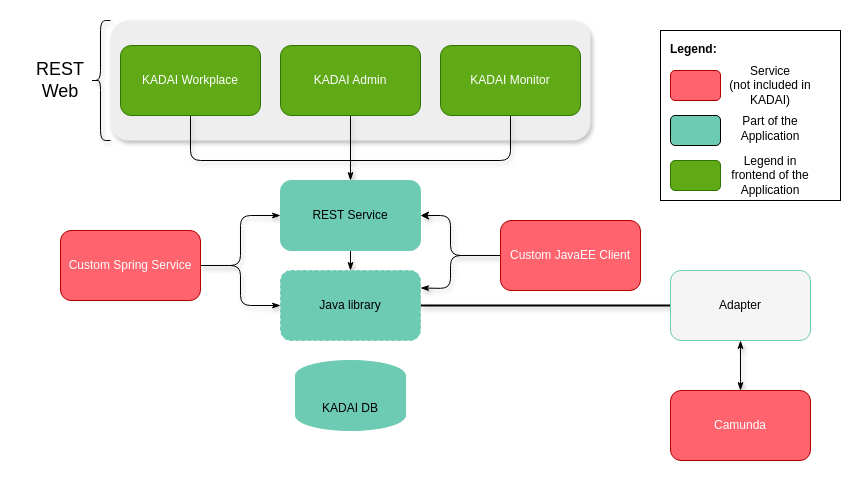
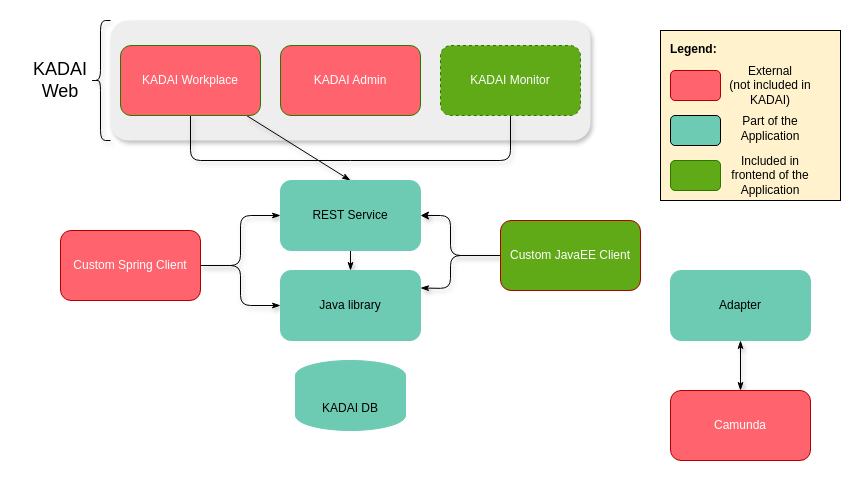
(61, 81) -> (61, 81)
(191, 81) -> (191, 81)
(351, 81) -> (351, 81)
(511, 81) -> (511, 81)
(771, 86) -> (771, 86)
(751, 116) -> (751, 116)
(351, 145) -> (296, 146)
(771, 176) -> (771, 176)
(571, 256) -> (571, 256)
(131, 266) -> (131, 266)
(351, 306) -> (351, 306)
(546, 306) -> none
(741, 306) -> (741, 306)
